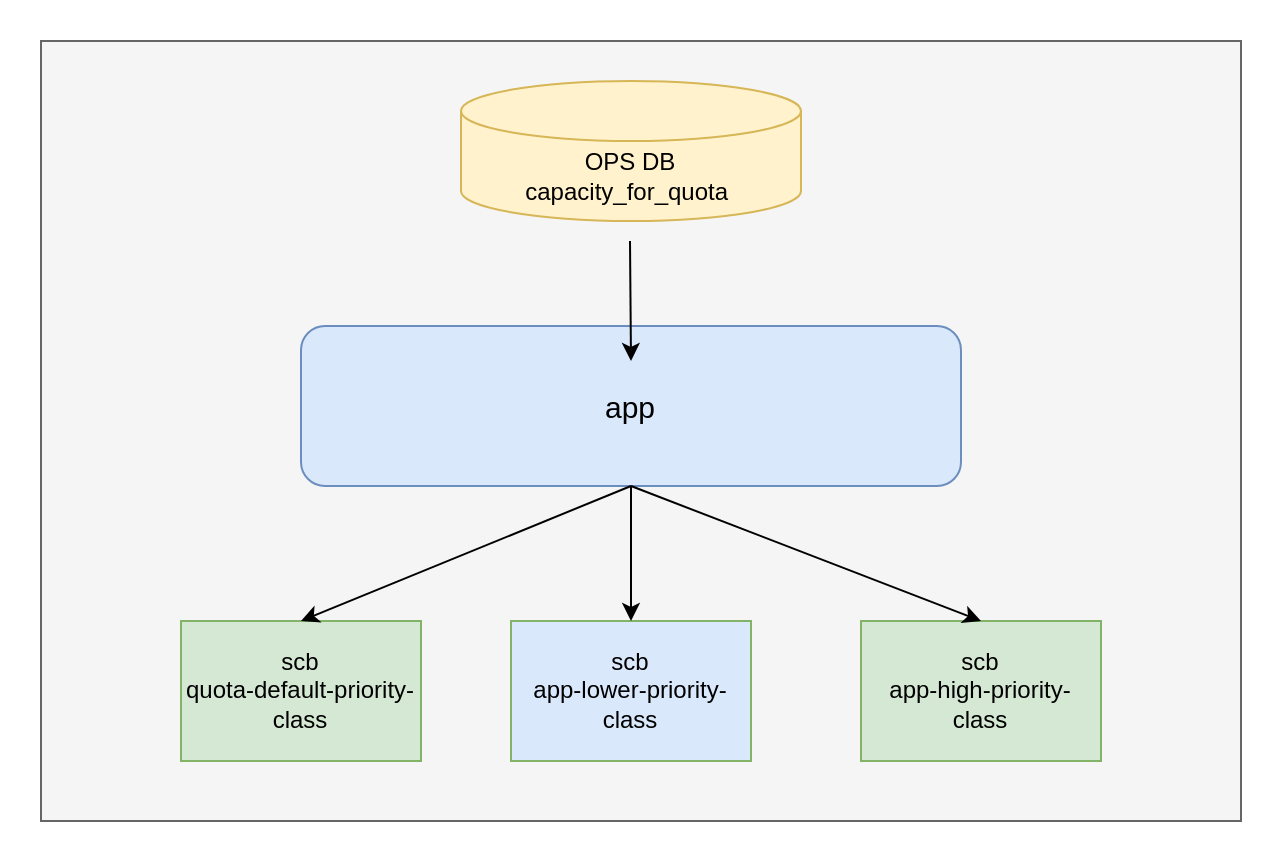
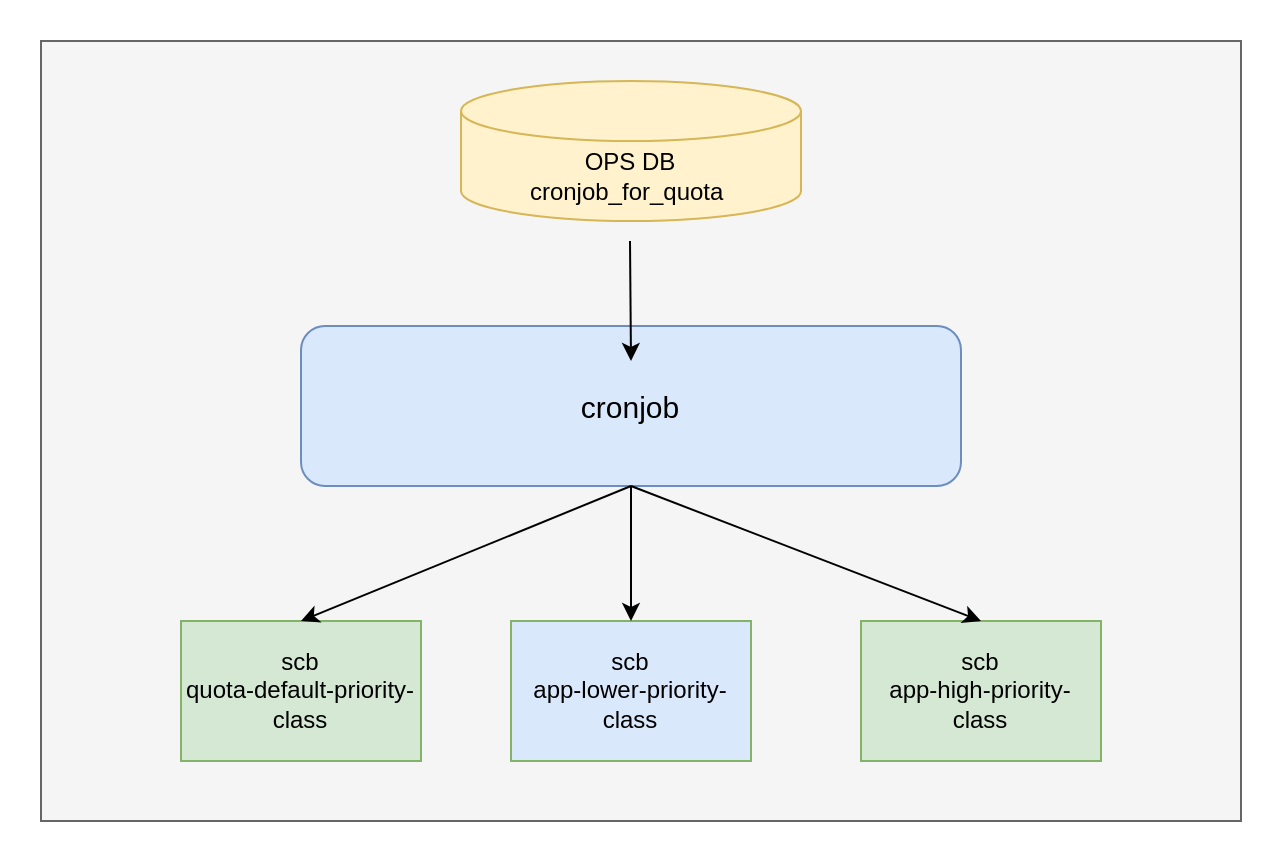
(631, 177) -> (631, 177)
(631, 407) -> (631, 407)
